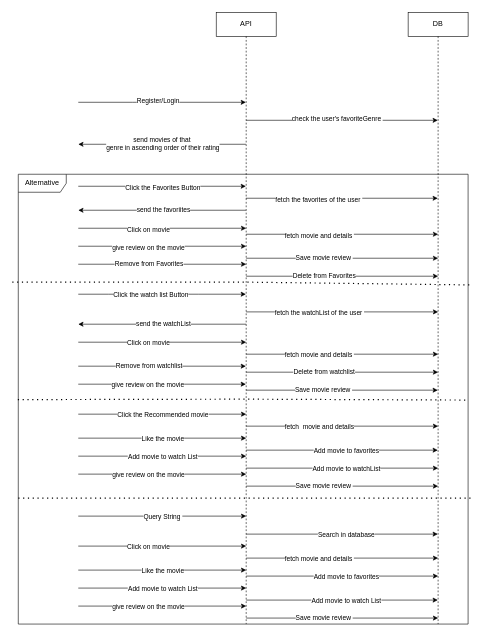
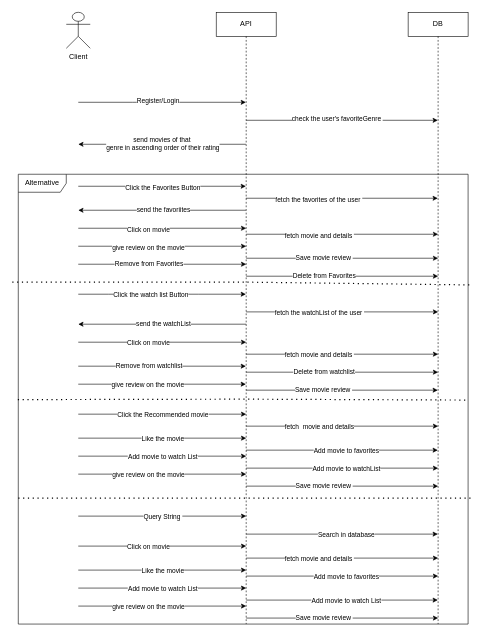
none -> (78, 30)
